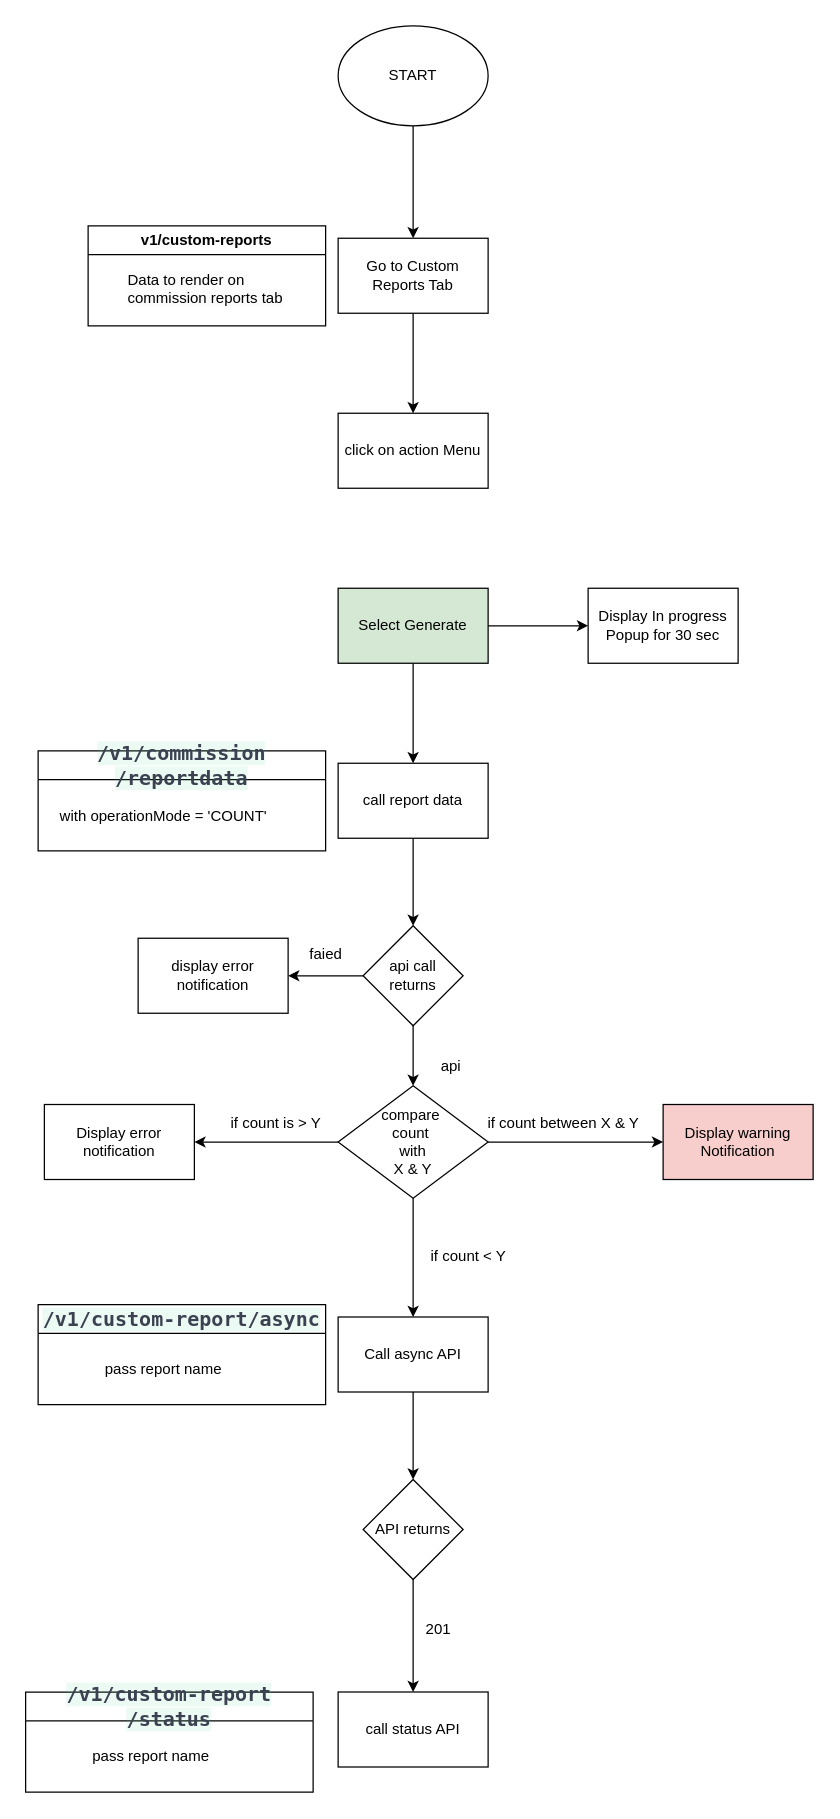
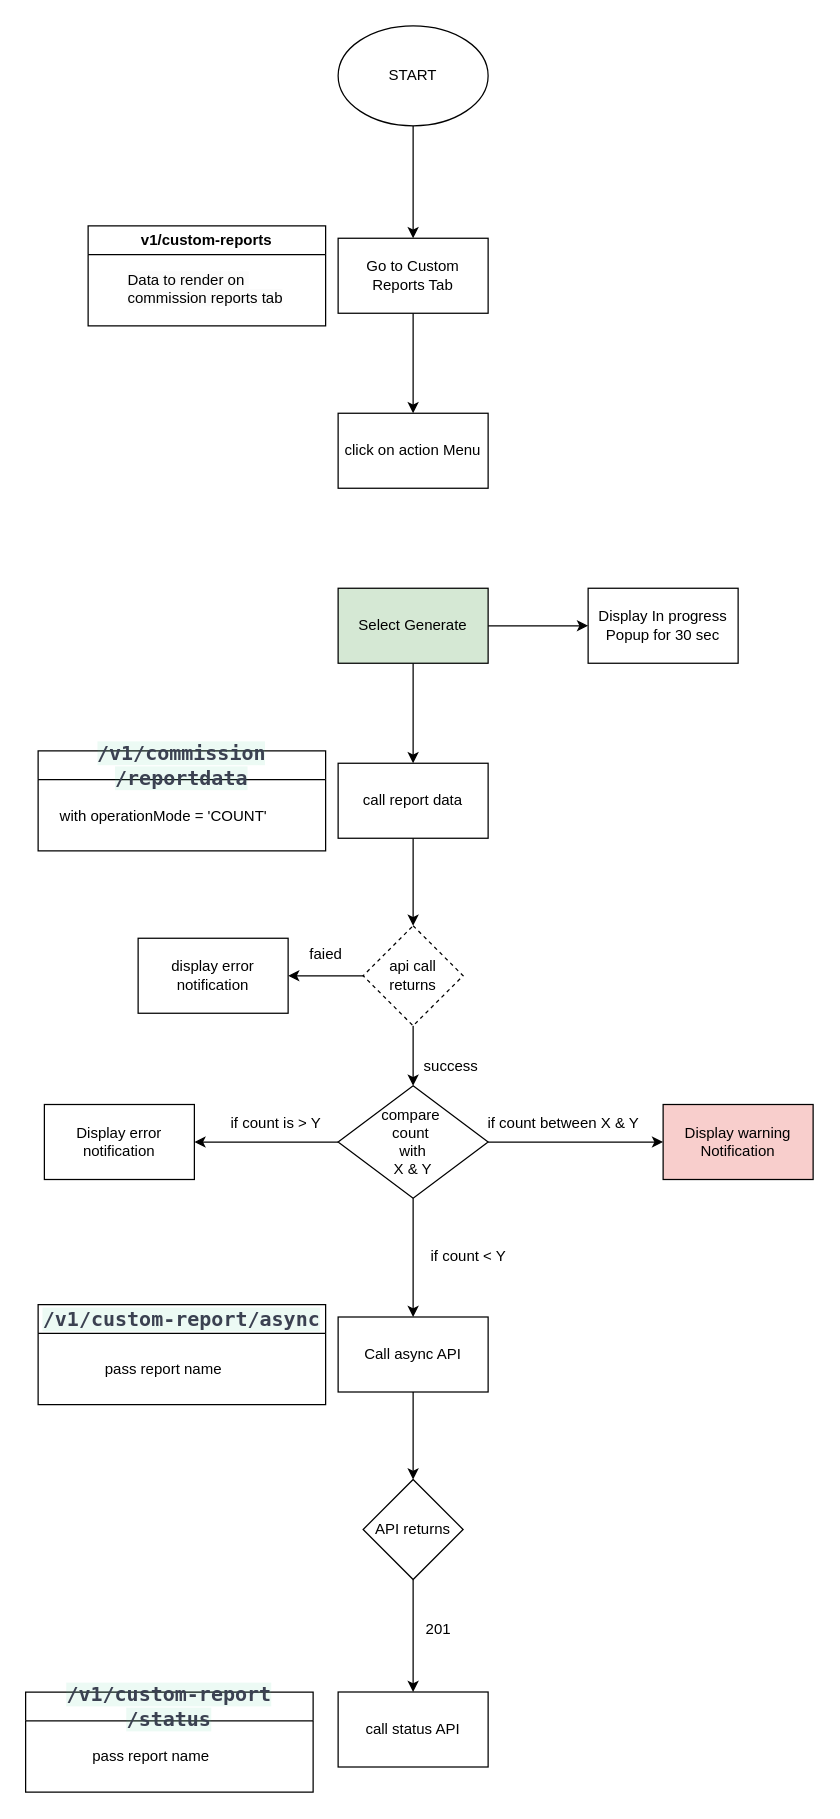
(413, 976) -> (413, 976)
(451, 1067) -> (451, 1067)
